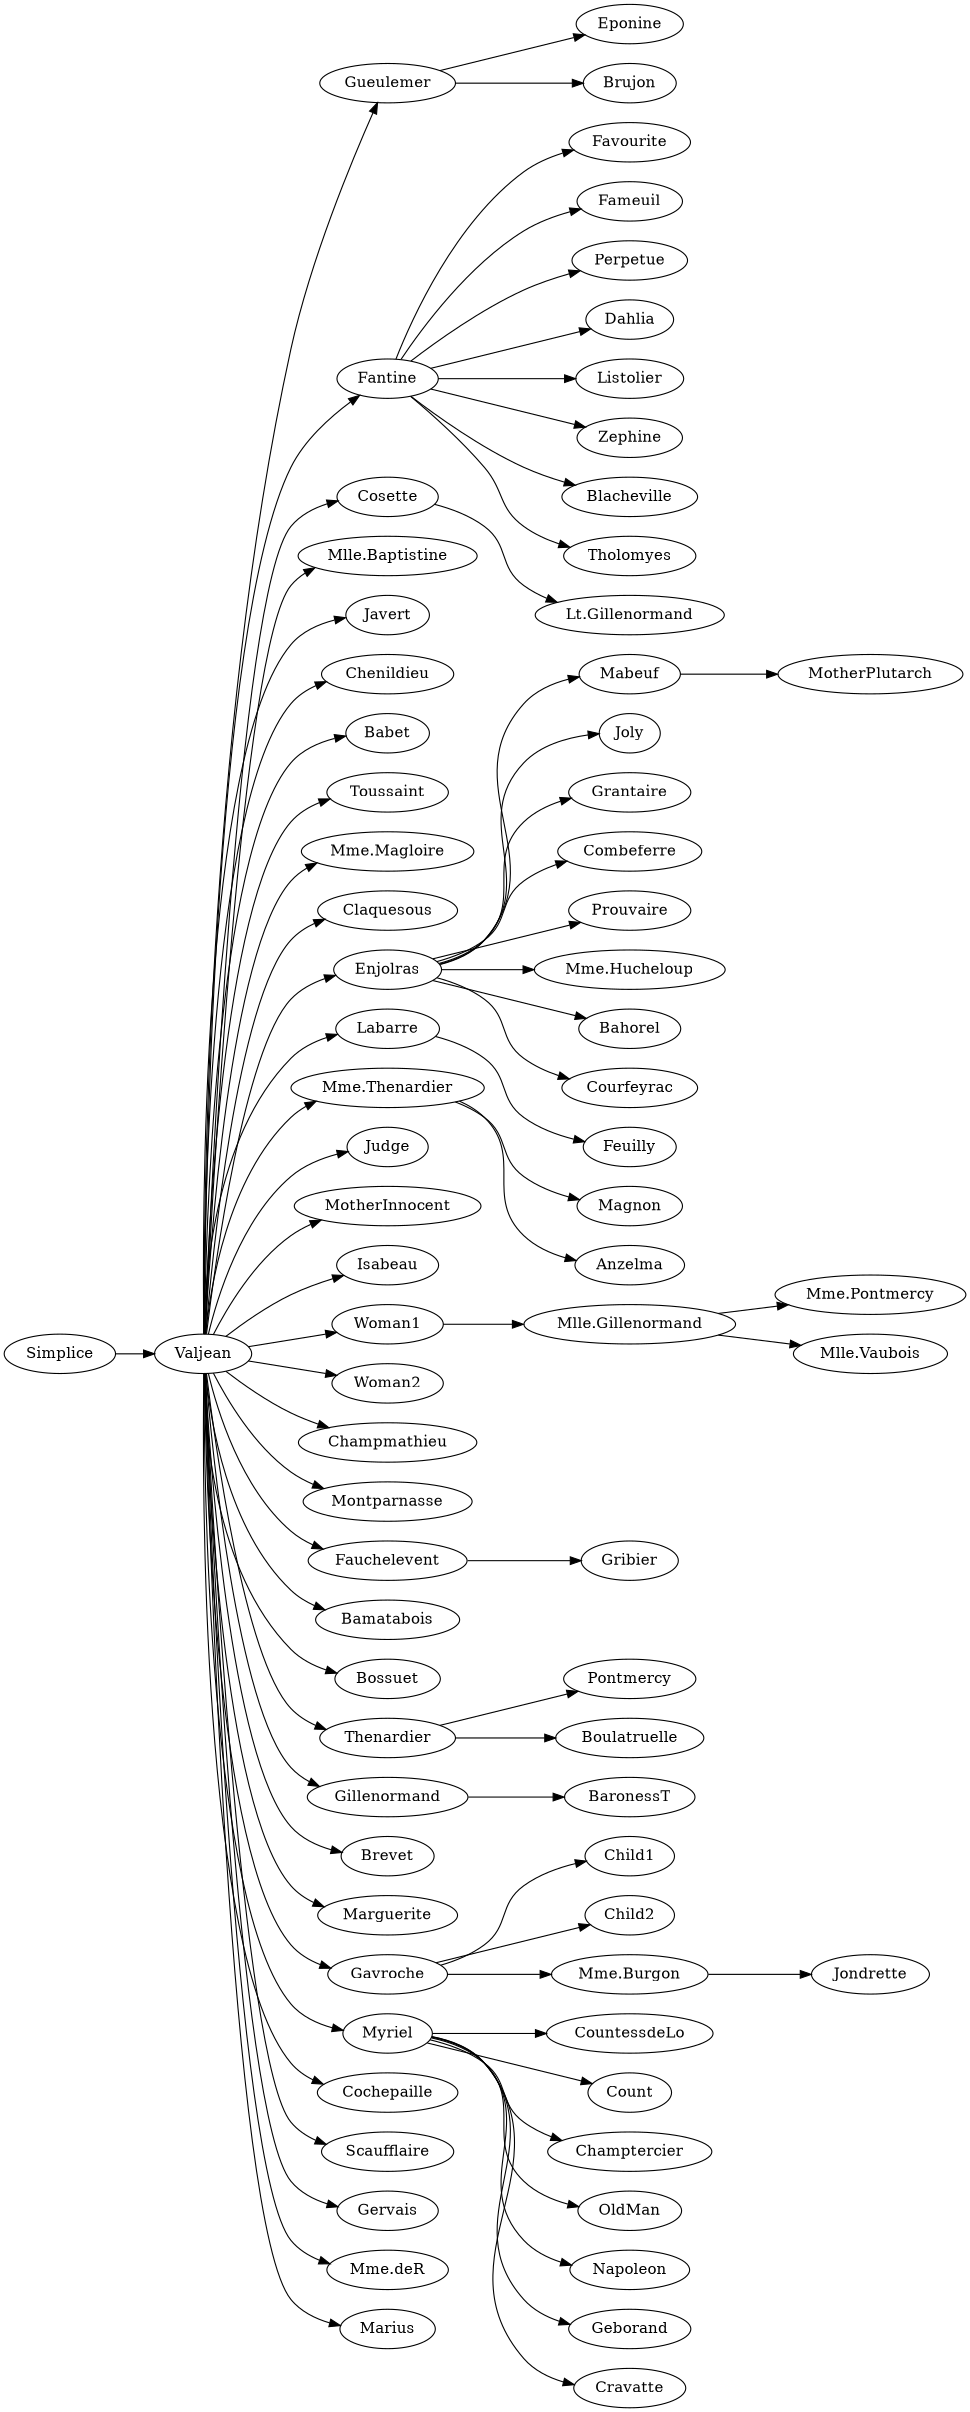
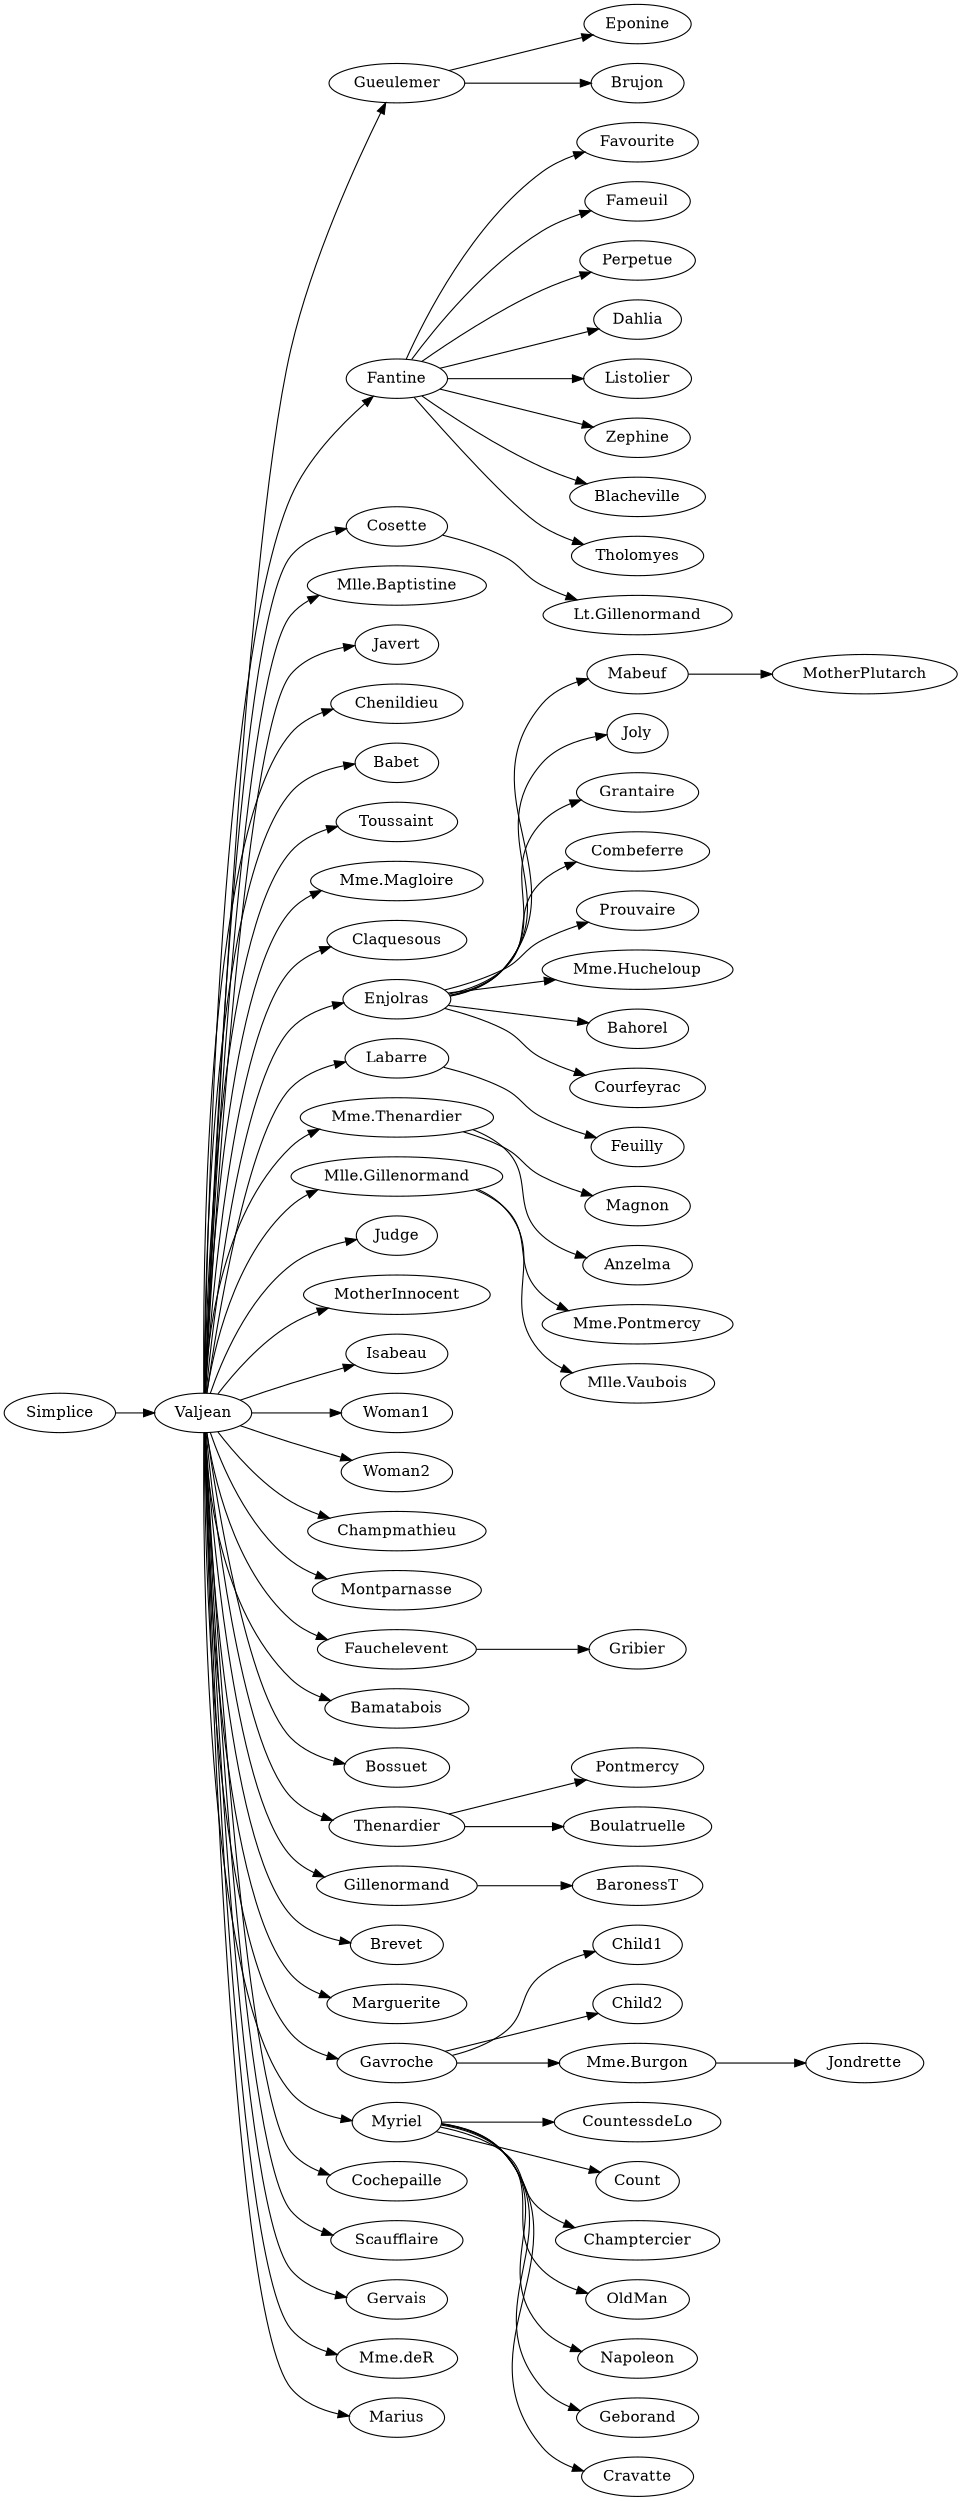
(478, 1324) -> (238, 1283)
